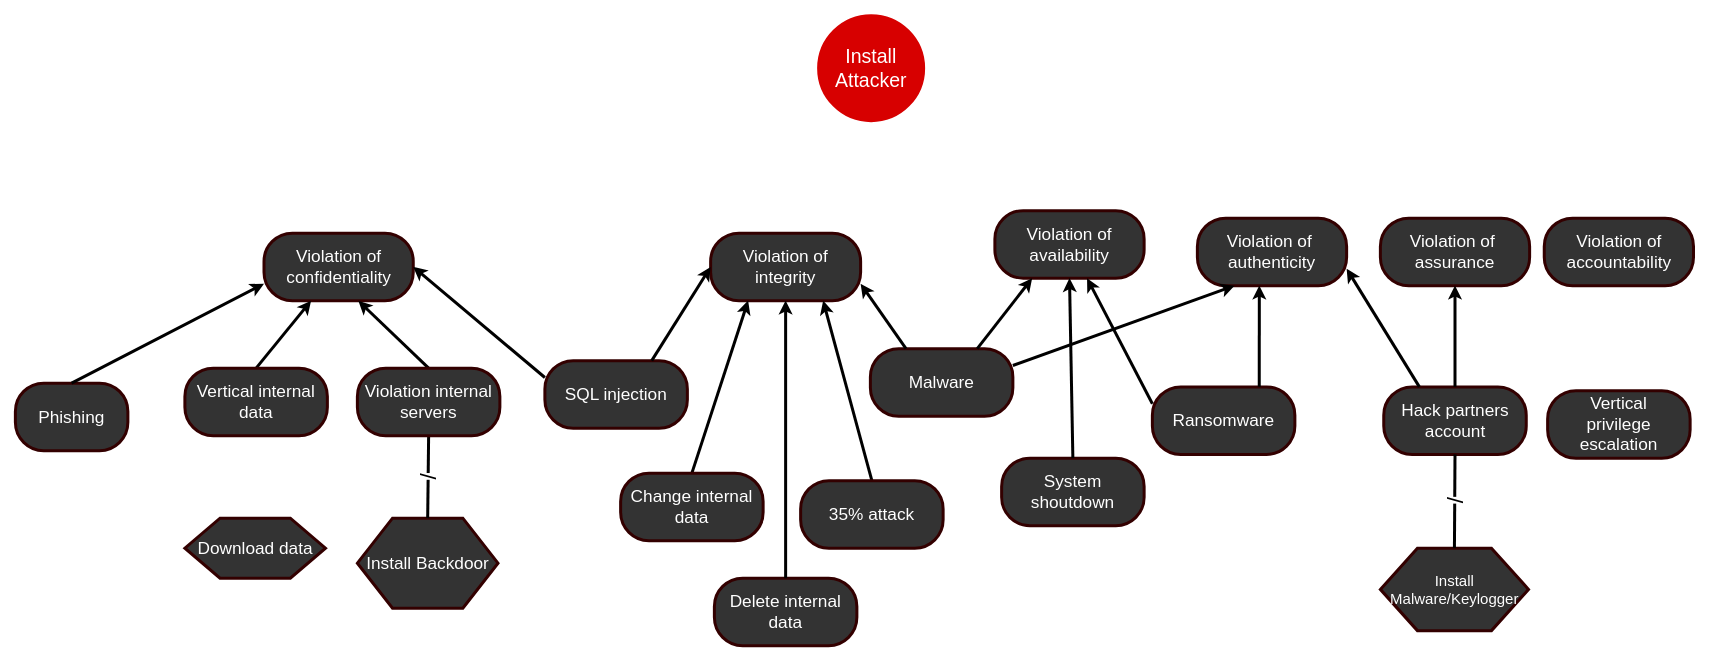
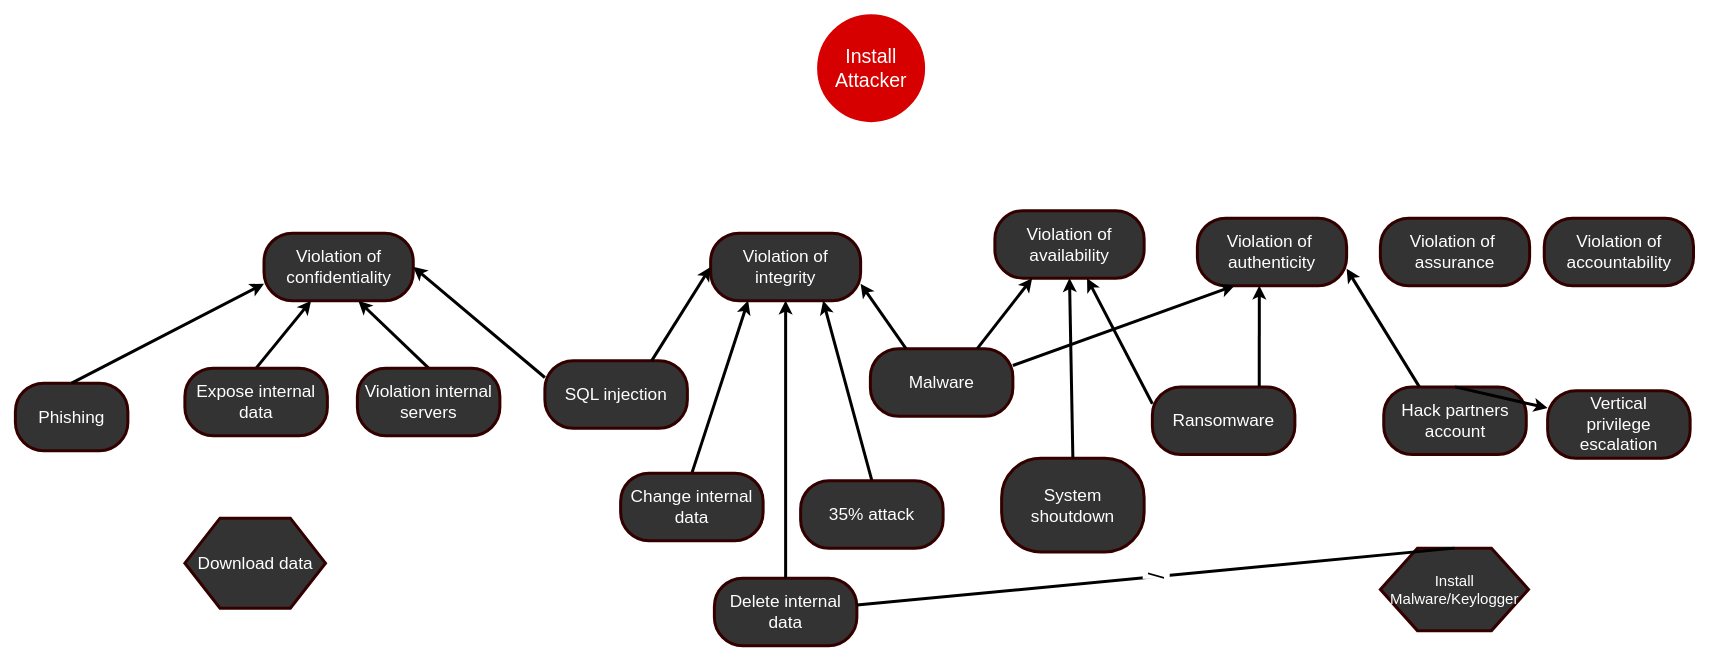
(1455, 340) -> (1530, 404)
(256, 402) -> (256, 402)
(428, 477) -> none
(1073, 492) -> (1073, 505)
(1455, 502) -> (1136, 578)
(255, 548) -> (255, 563)
(428, 563) -> none
